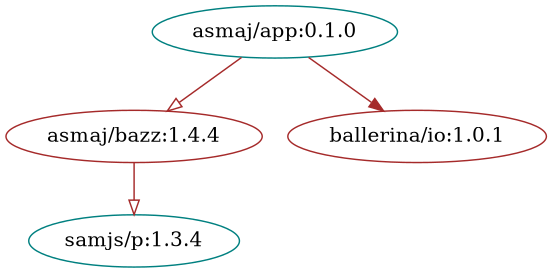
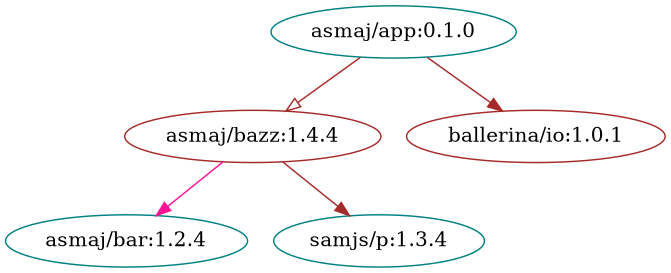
(134, 182) -> (310, 184)
none -> (127, 241)
